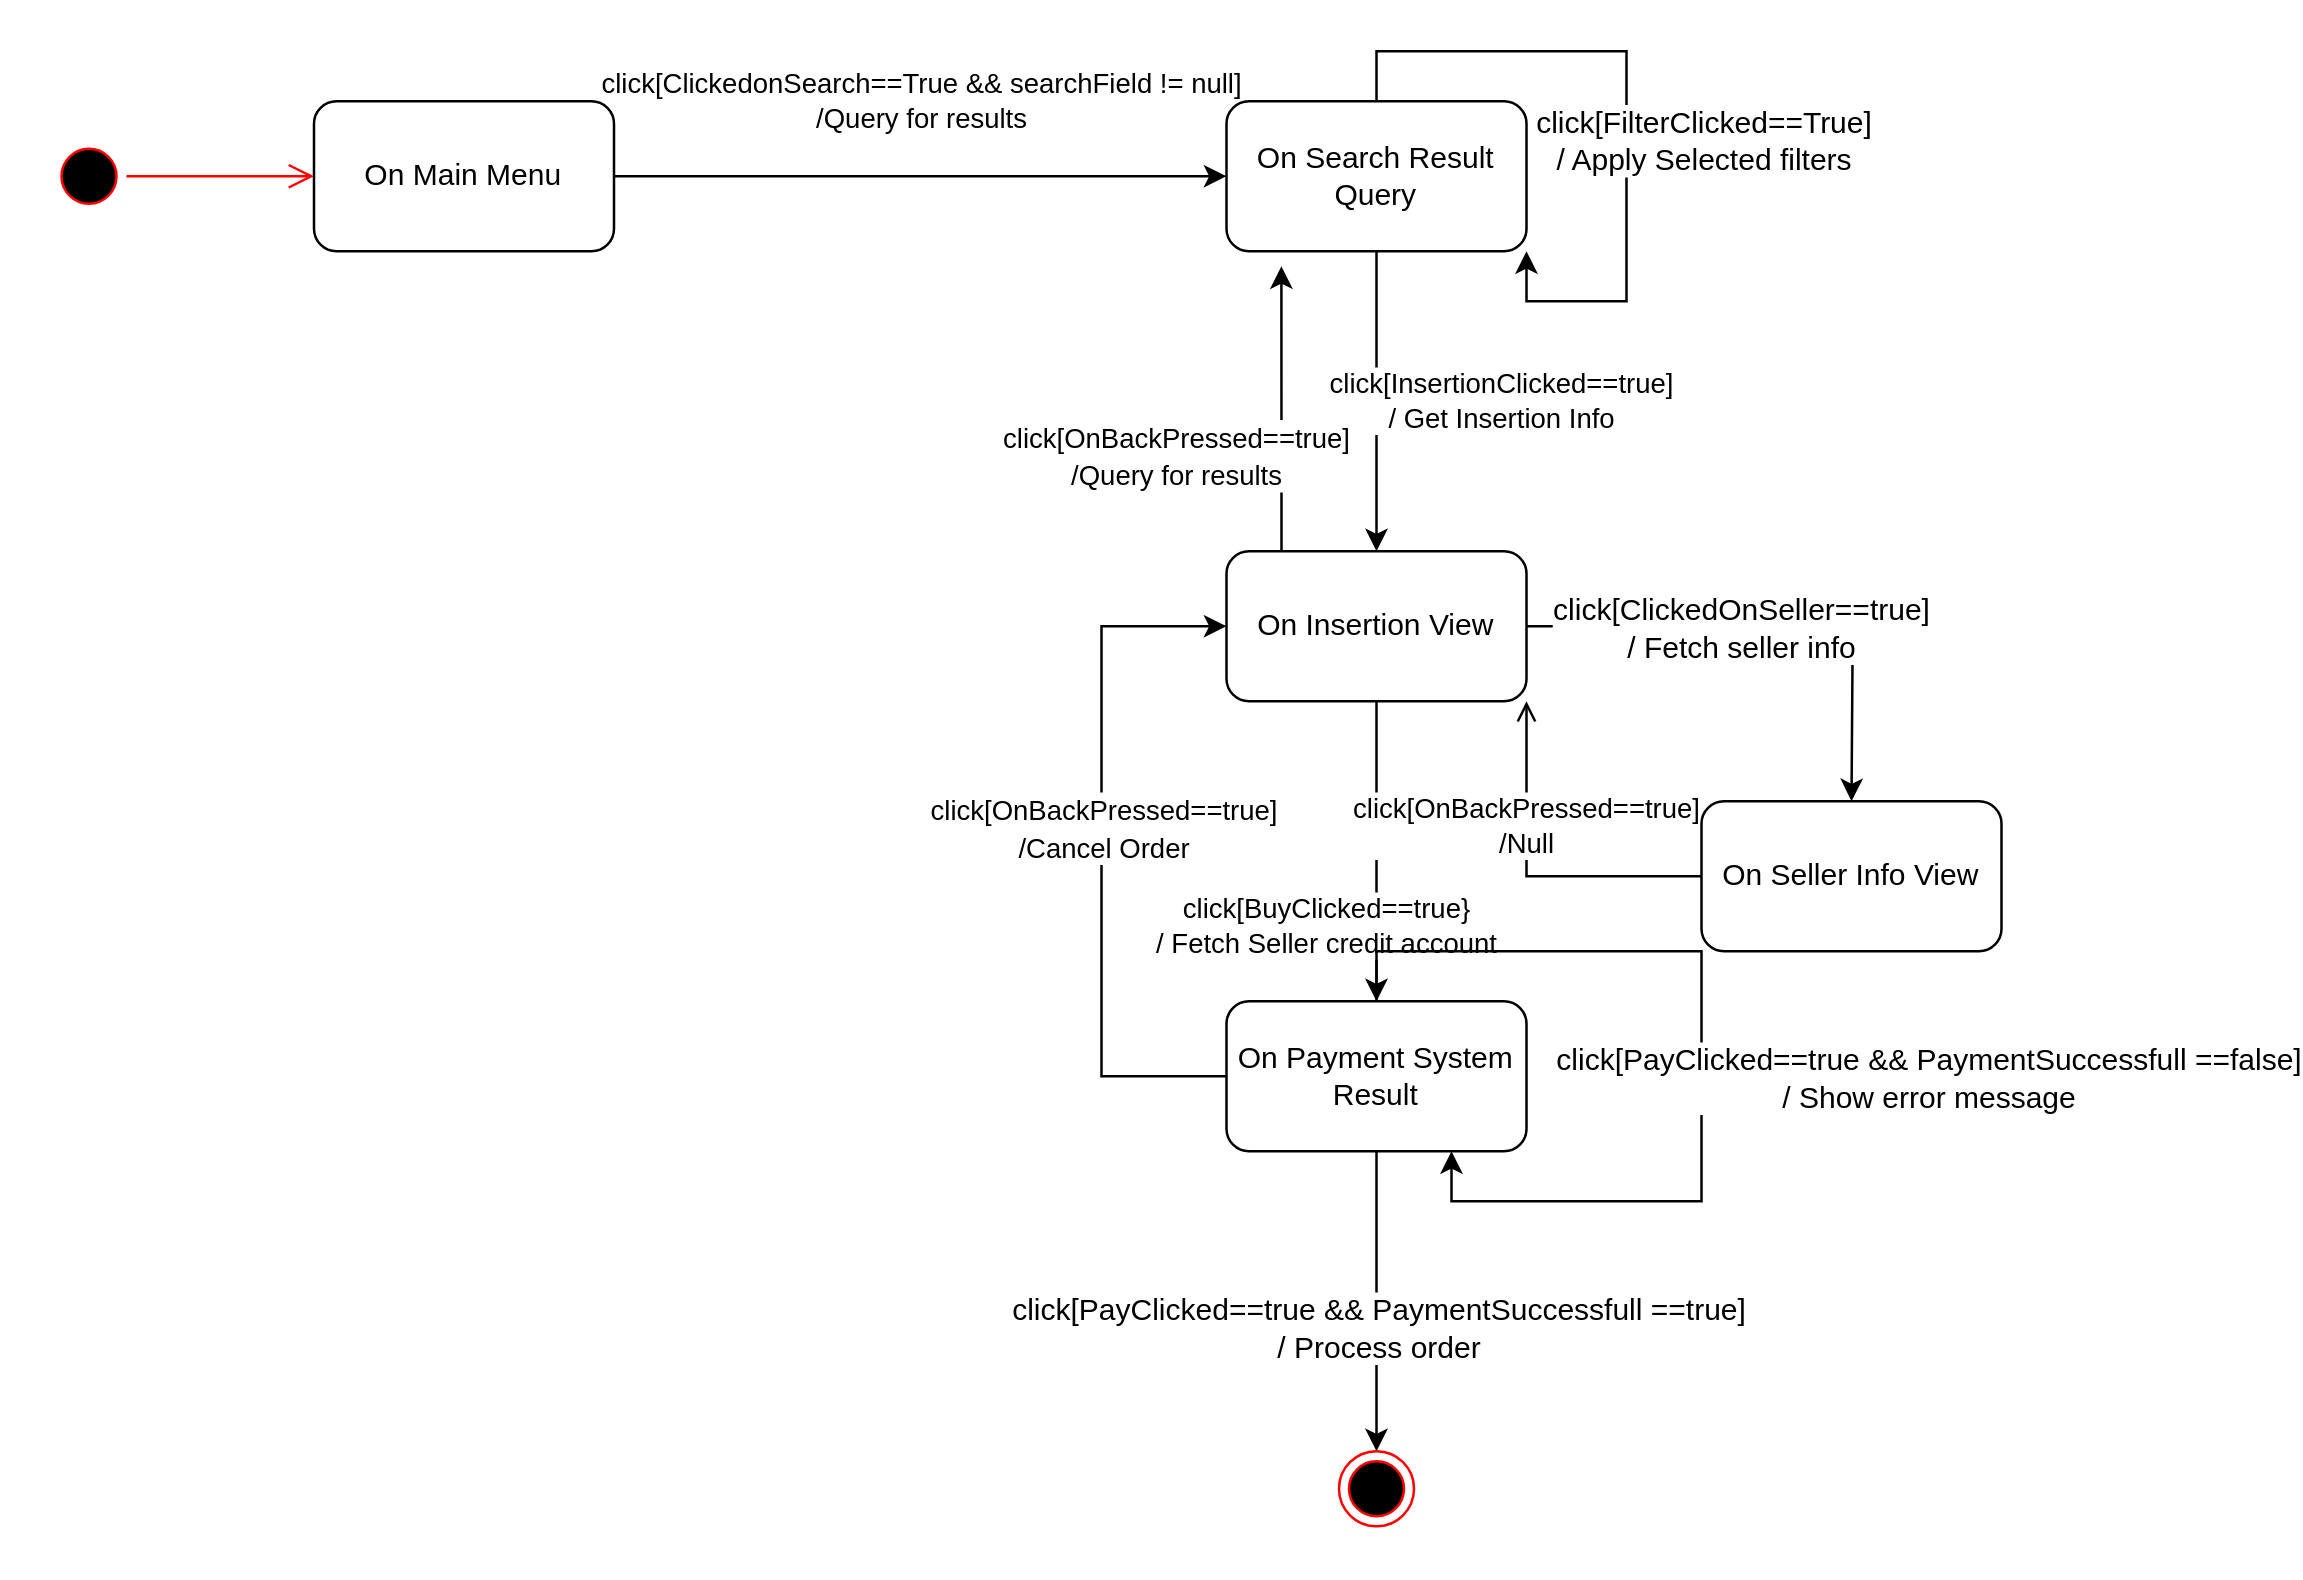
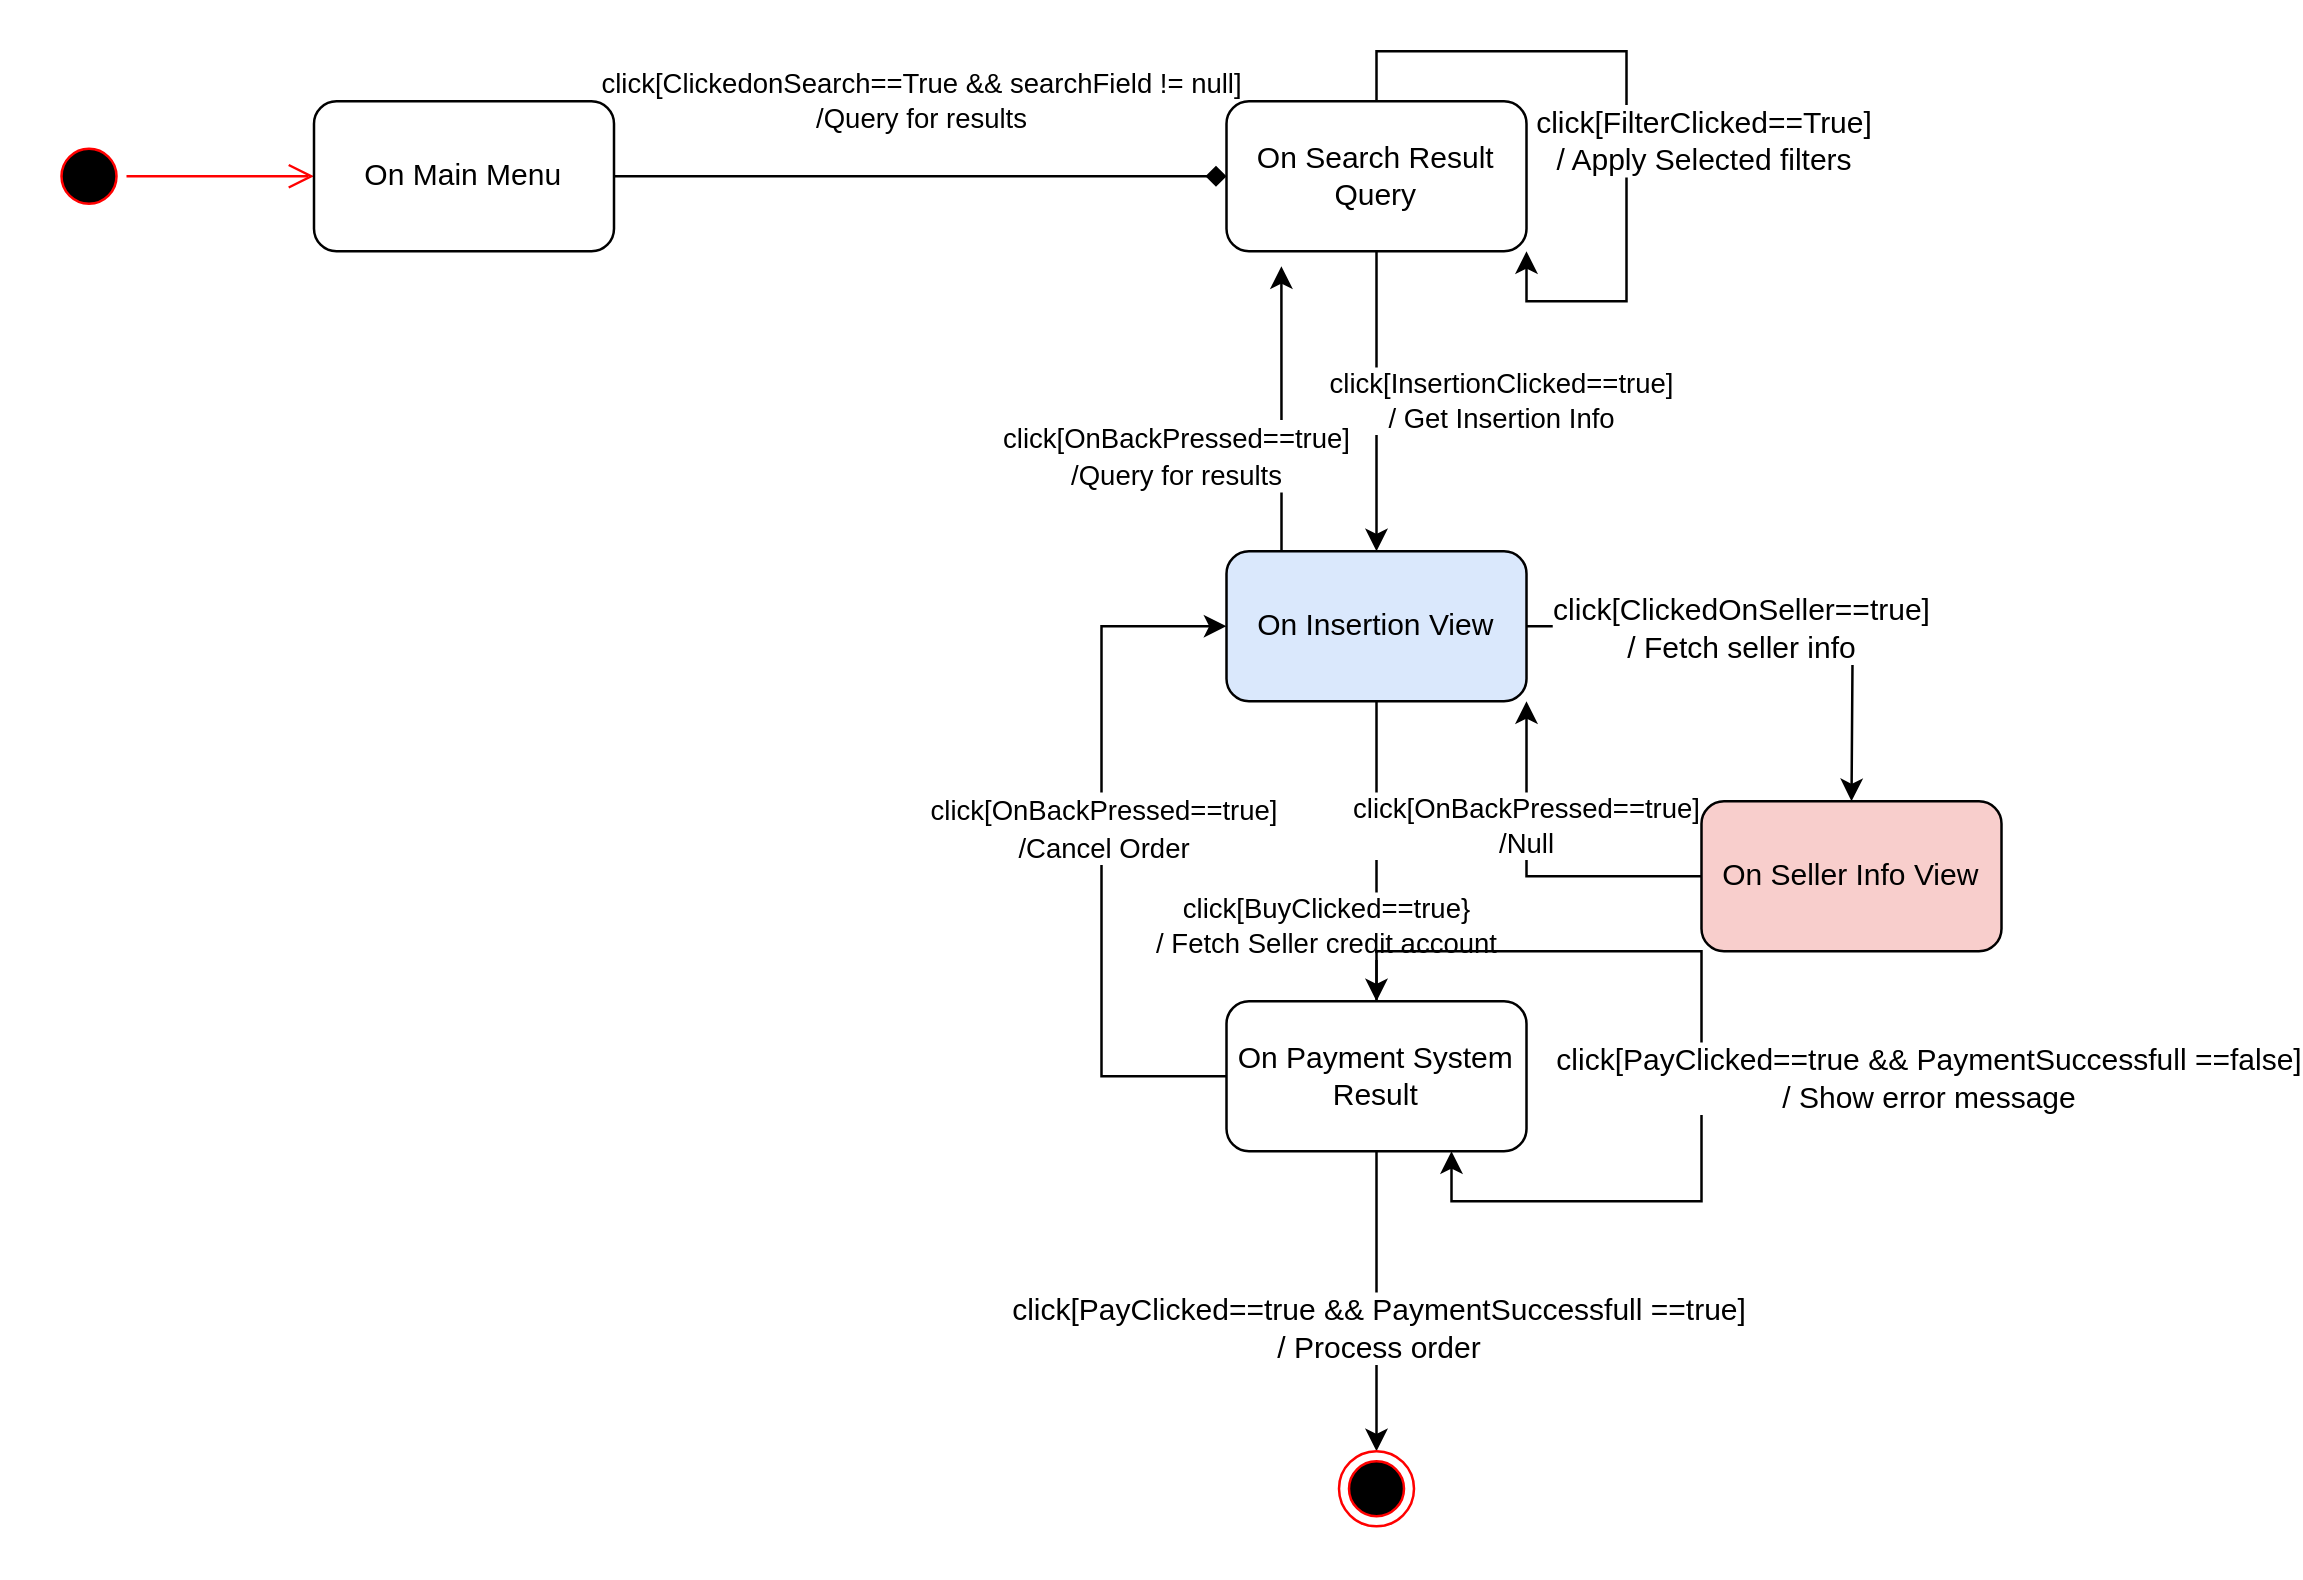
(1207, 176) -> (1206, 176)
(1376, 626) -> (1376, 626)
(1526, 715) -> (1526, 719)
(1851, 876) -> (1851, 876)
